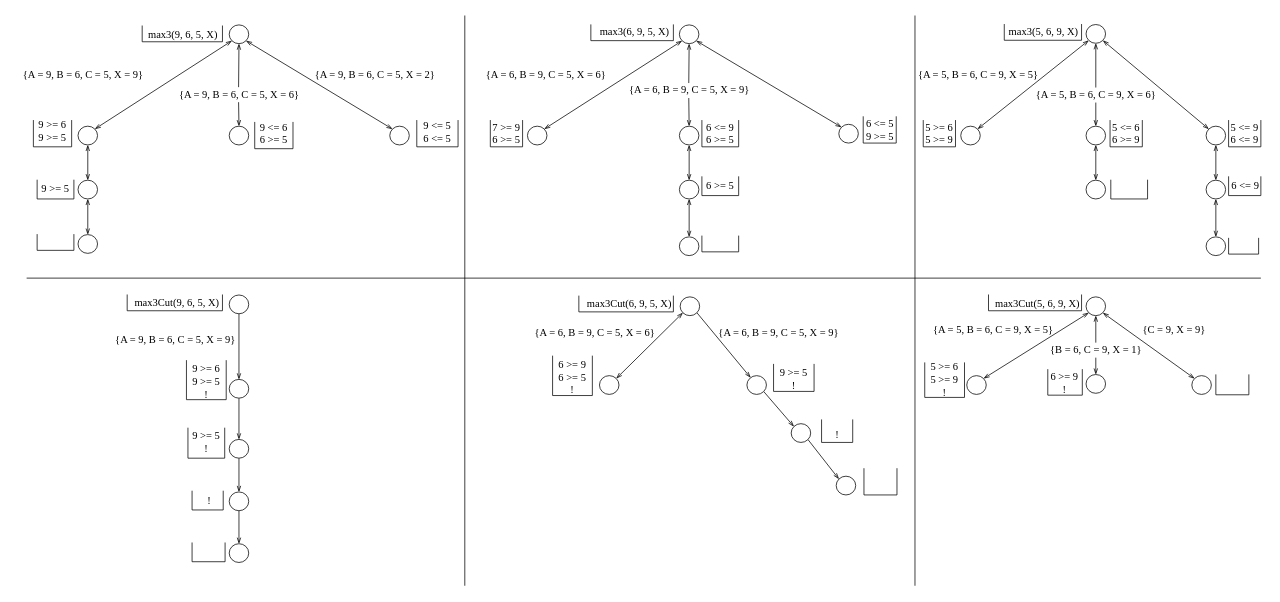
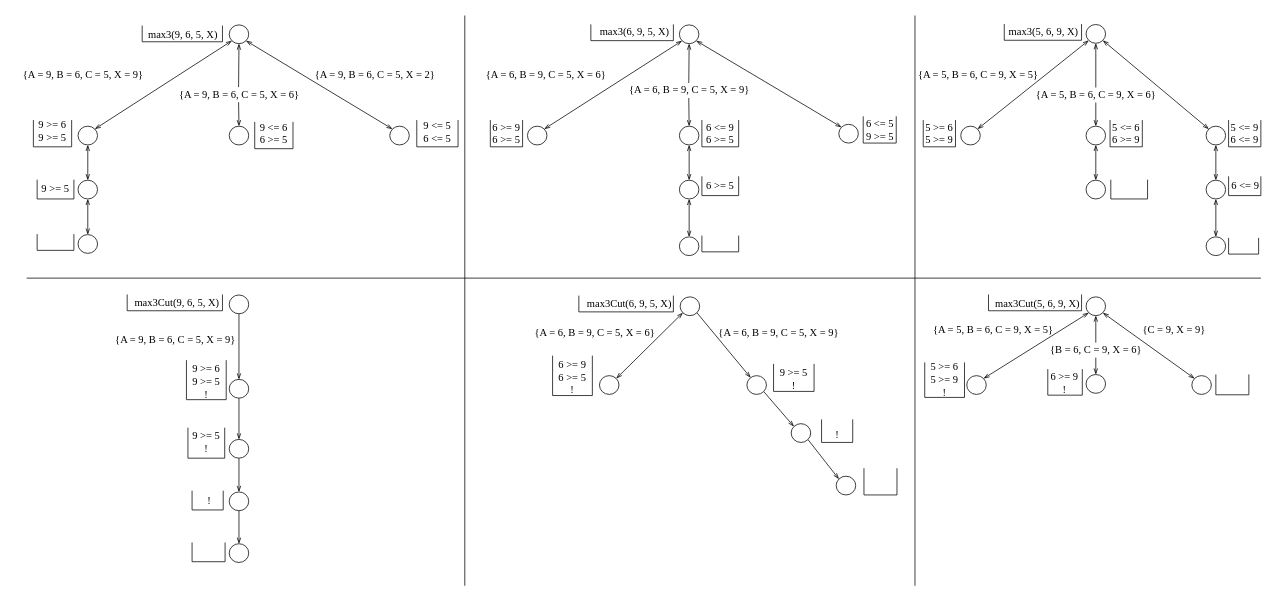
(506, 134) -> (506, 134)
(1096, 350) -> (1096, 350)
